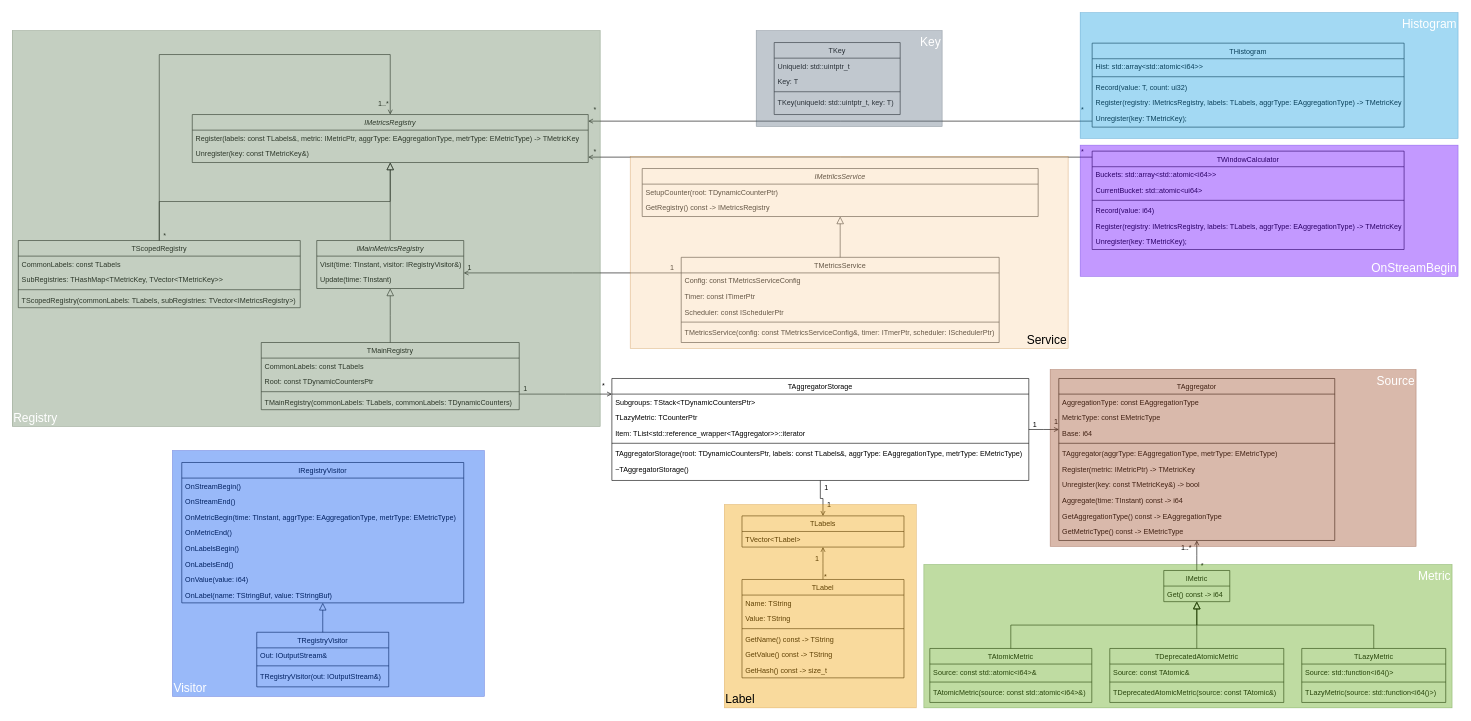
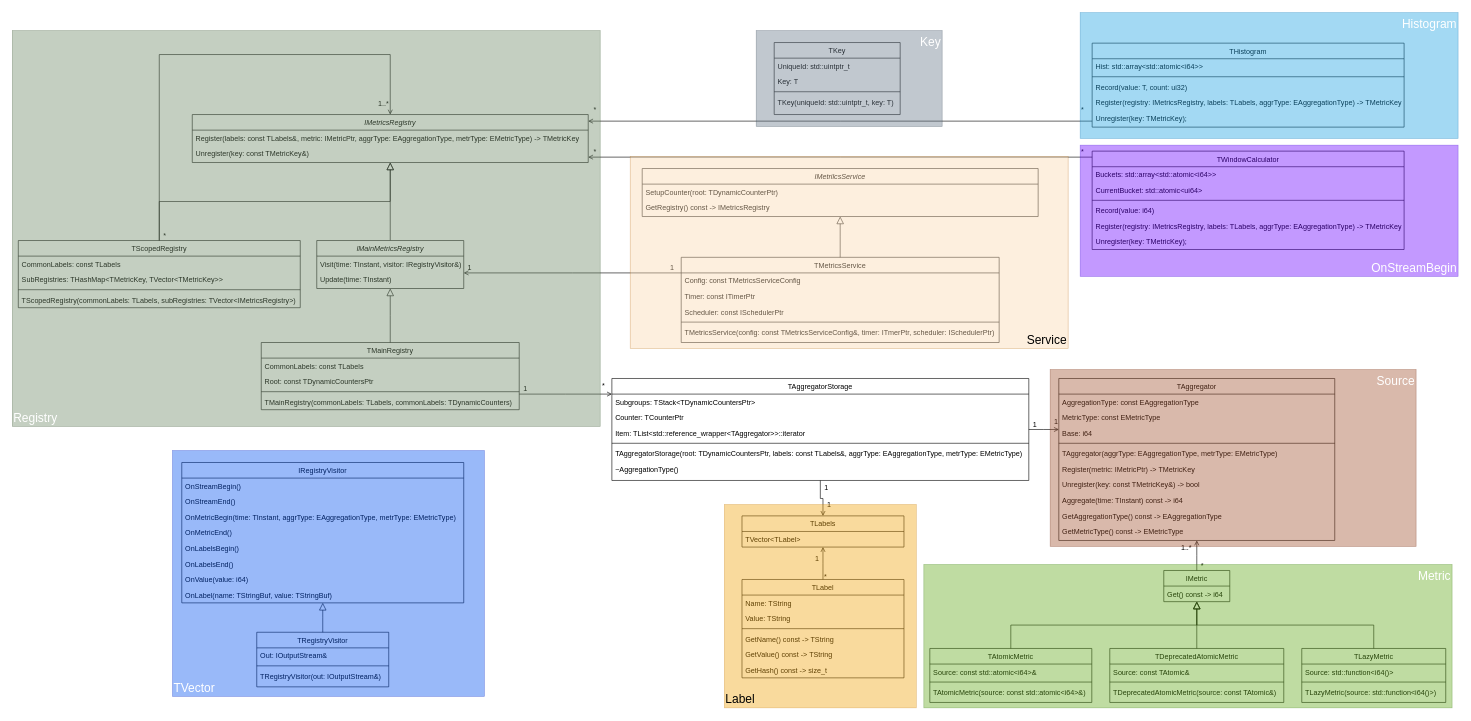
(661, 418) -> (654, 418)
(658, 469) -> (651, 469)
(194, 687) -> (197, 687)
